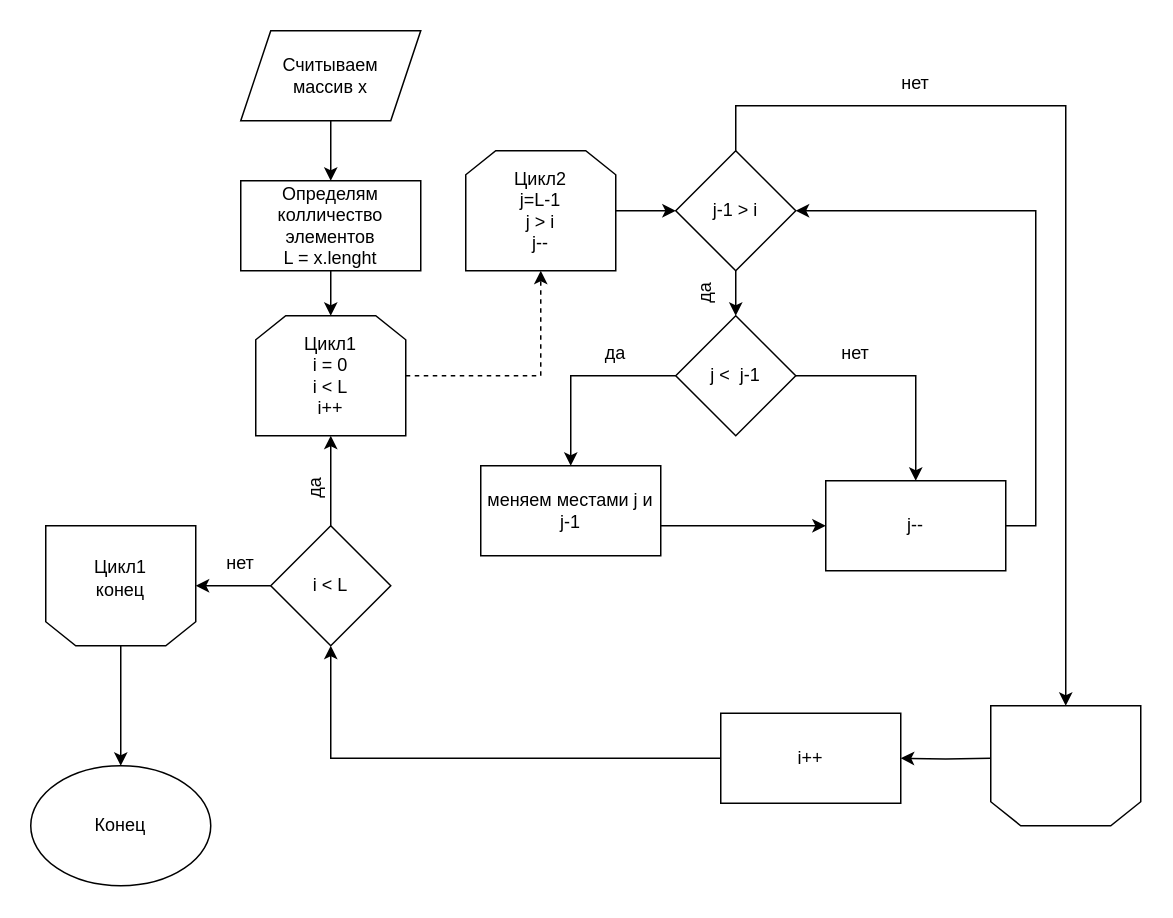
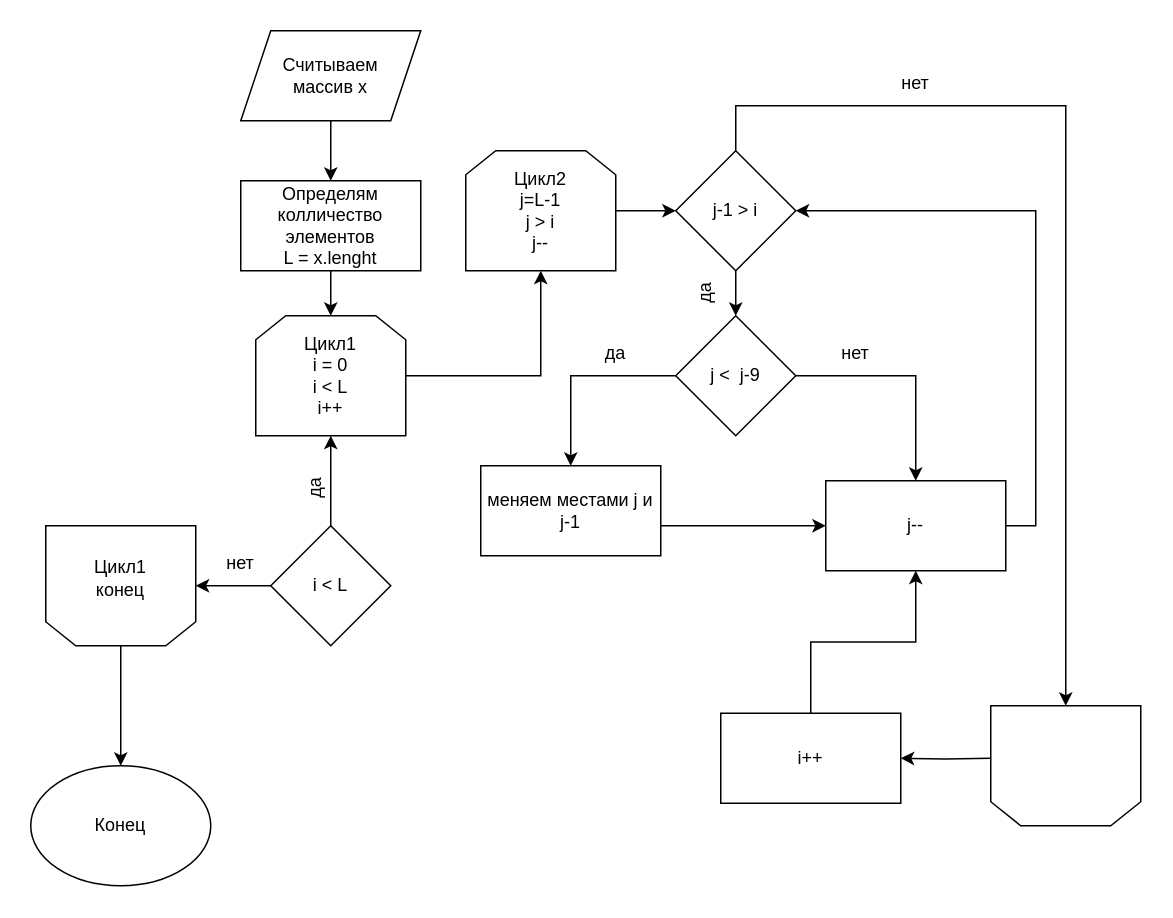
(520, 376) -> (520, 376)
(736, 376) -> (736, 376)
(475, 758) -> (858, 642)
